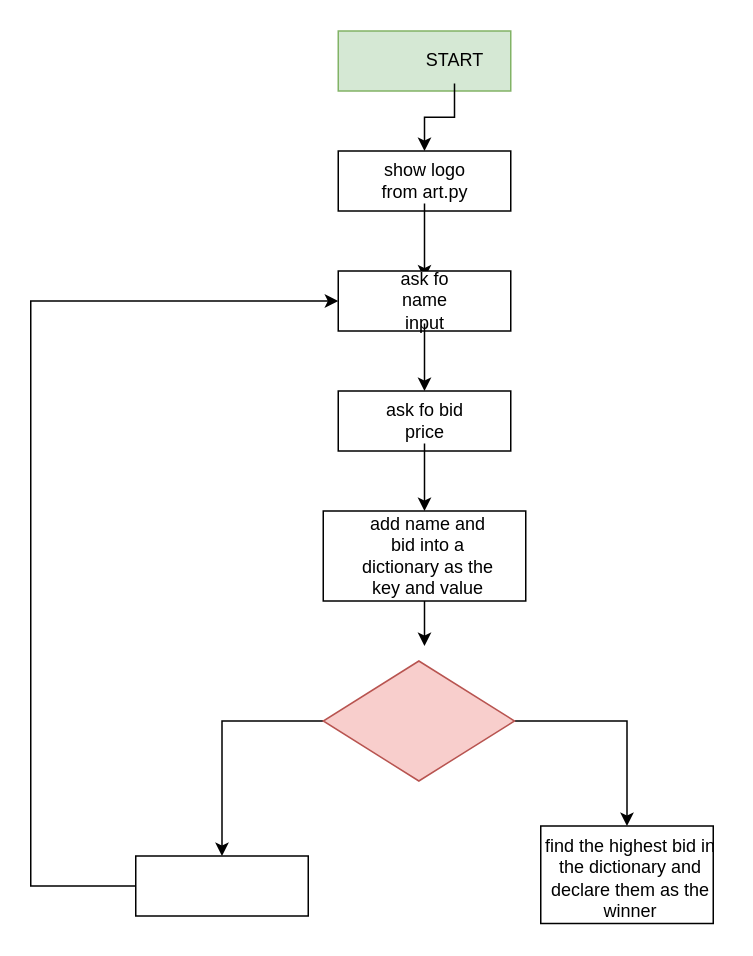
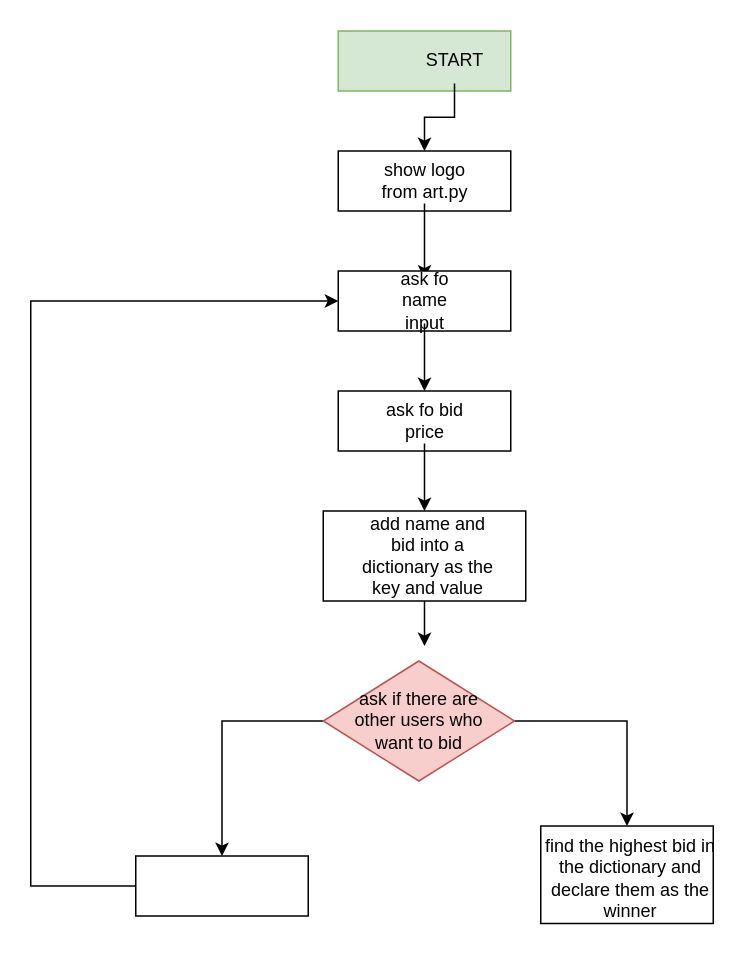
none -> (419, 721)
